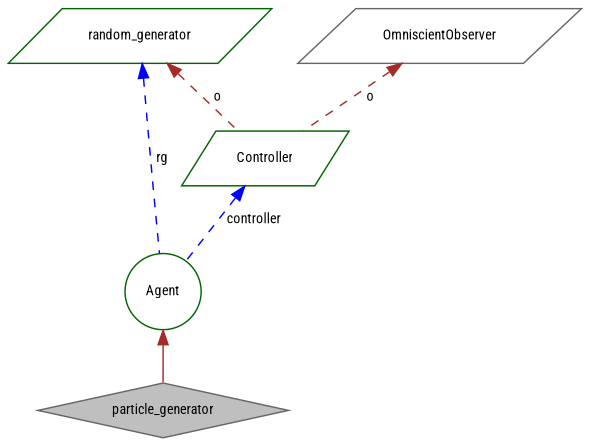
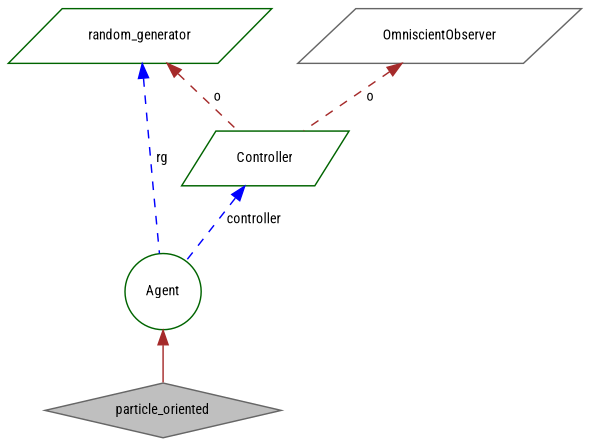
(163, 410) -> (163, 410)
